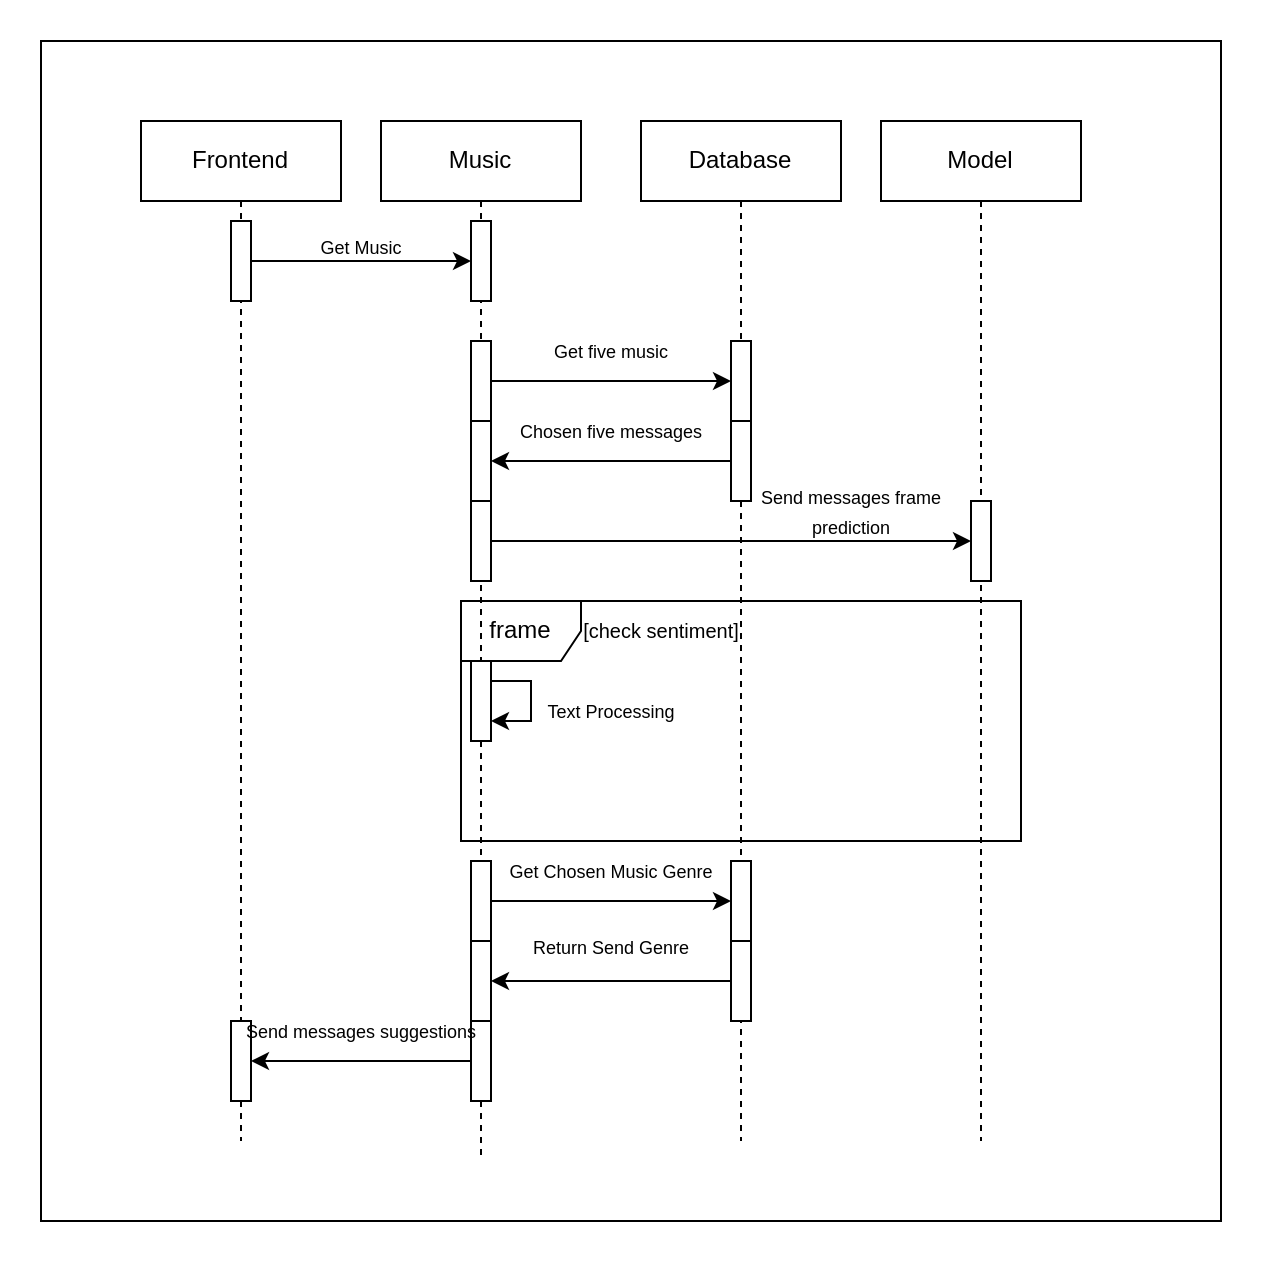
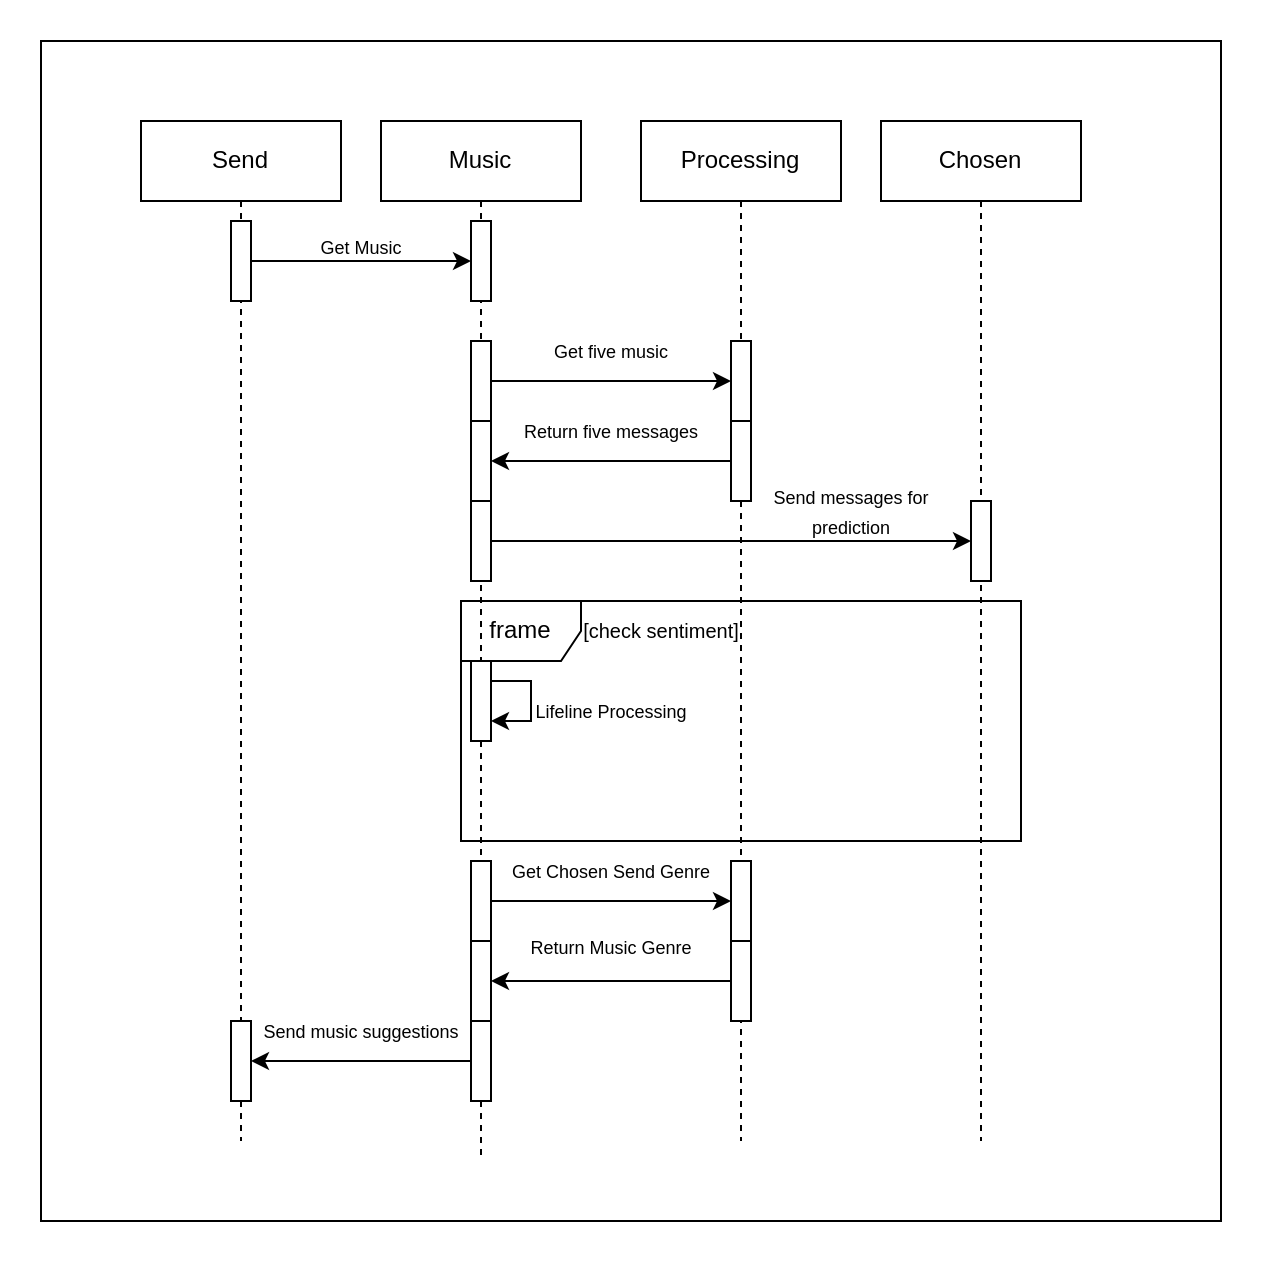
(241, 161) -> (241, 161)
(741, 161) -> (741, 161)
(981, 161) -> (981, 161)
(612, 431) -> (612, 431)
(852, 511) -> (852, 511)
(612, 711) -> (612, 711)
(612, 871) -> (612, 871)
(612, 947) -> (612, 947)
(362, 1031) -> (362, 1031)
